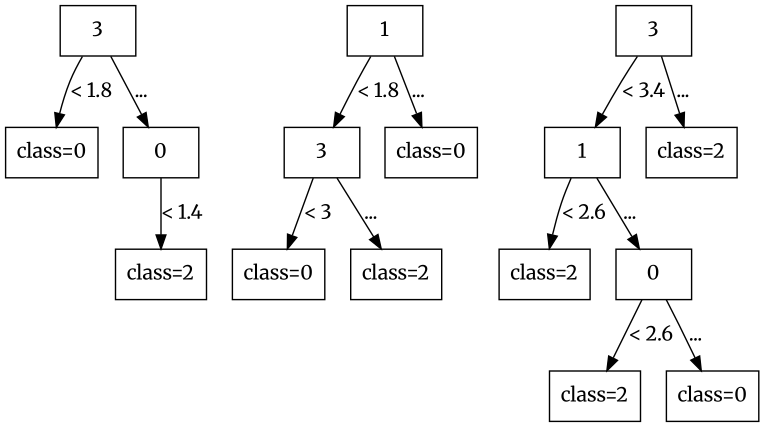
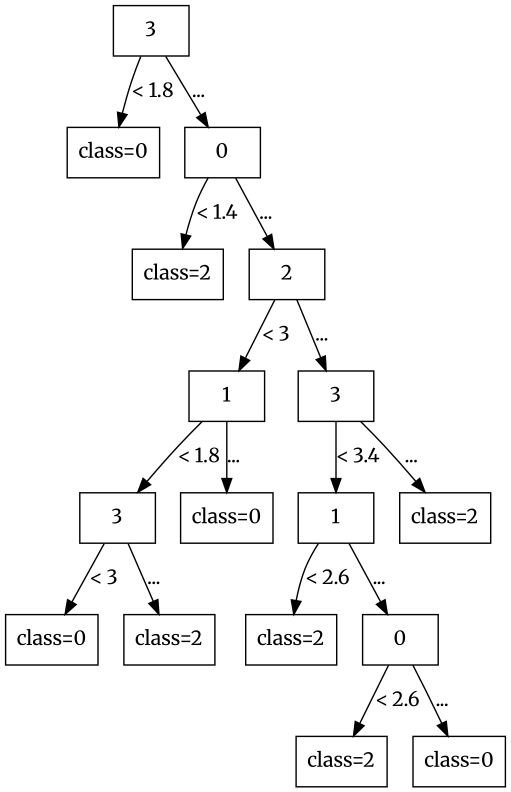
none -> (287, 274)
